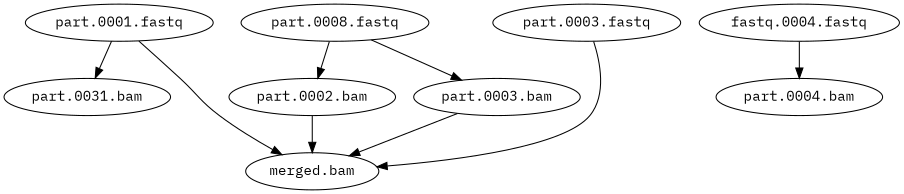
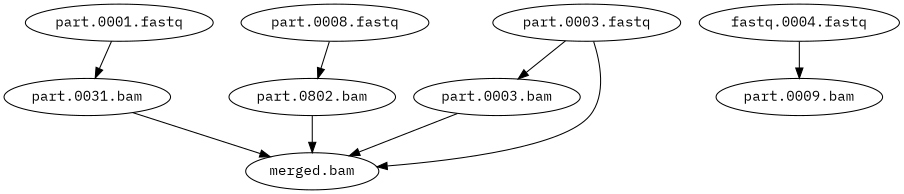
(412, 58) -> (546, 57)
(312, 97) -> (312, 97)
(799, 97) -> (799, 97)
(202, 100) -> (197, 133)
